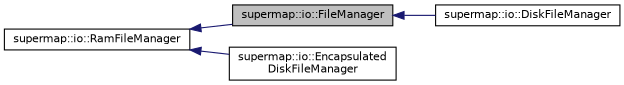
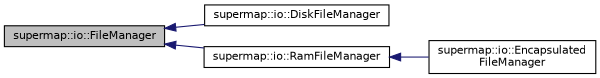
(217, 26) -> (190, 47)
(313, 64) -> (512, 57)
